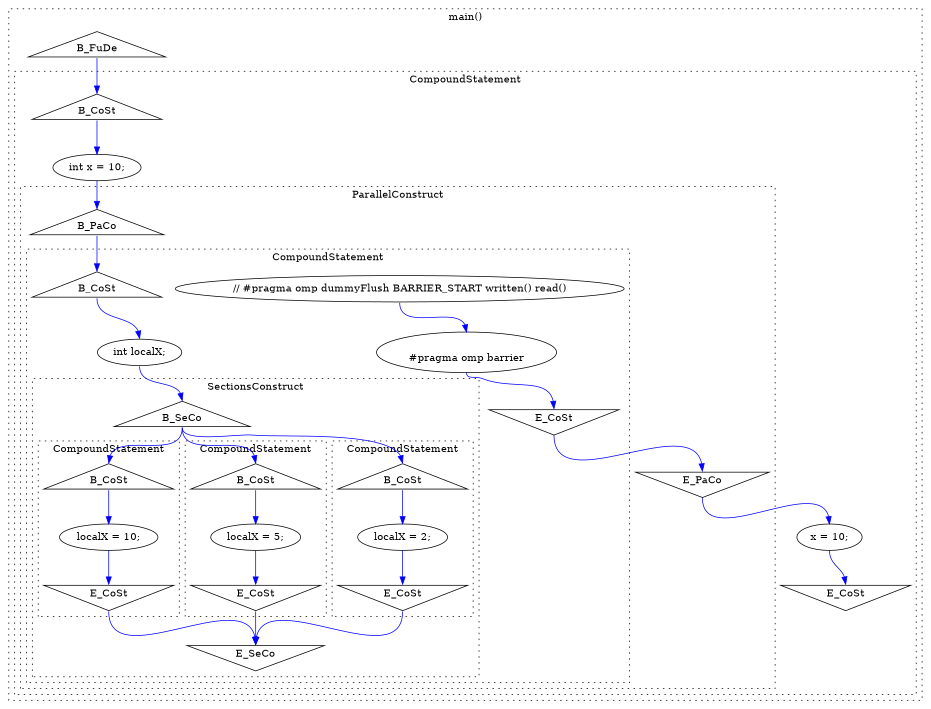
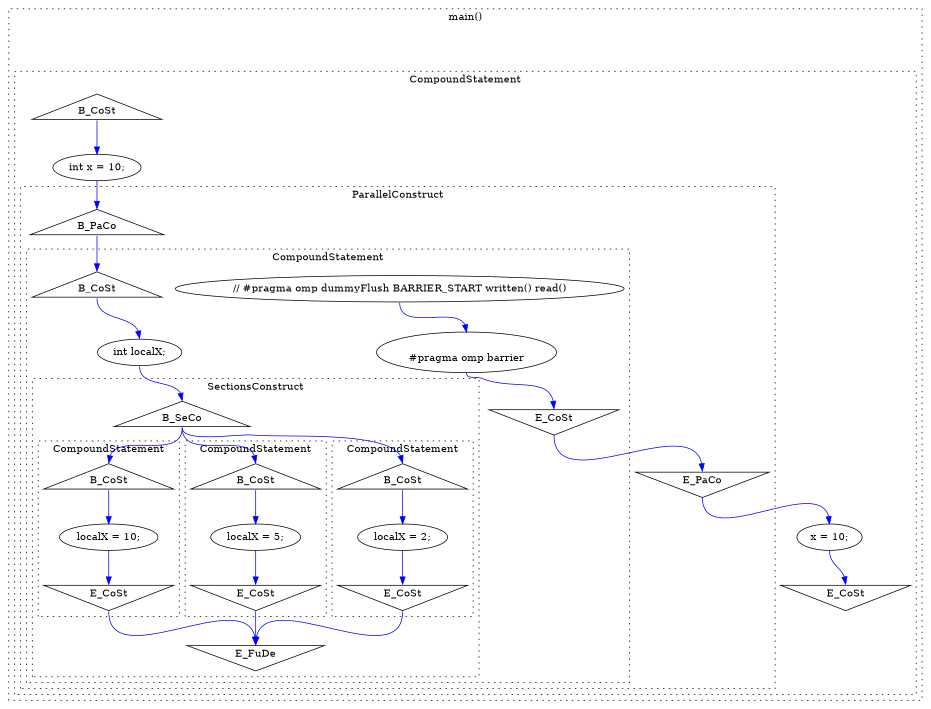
(97, 48) -> none
(256, 654) -> (256, 654)
